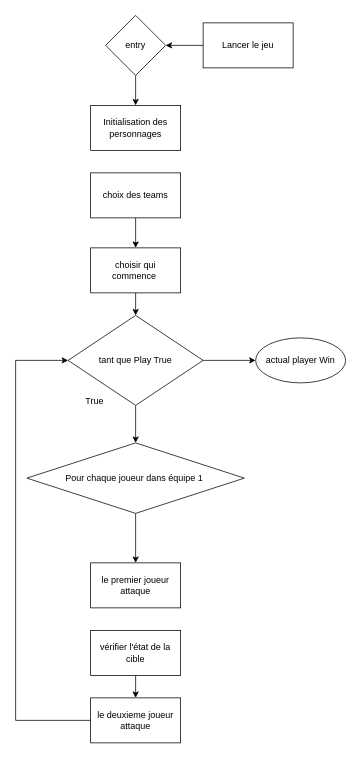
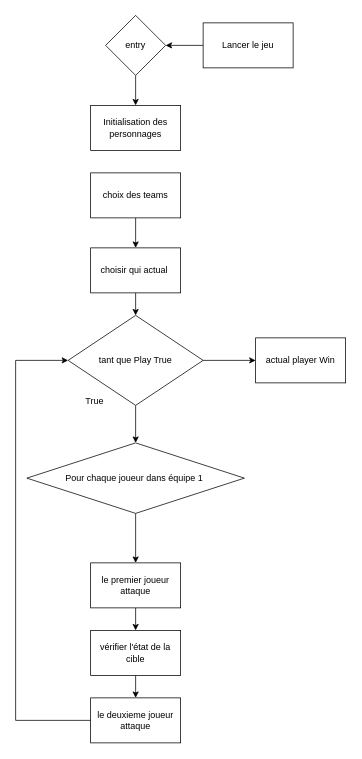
(135, 270) -> (135, 270)
(300, 360) -> (300, 360)
none -> (135, 616)
